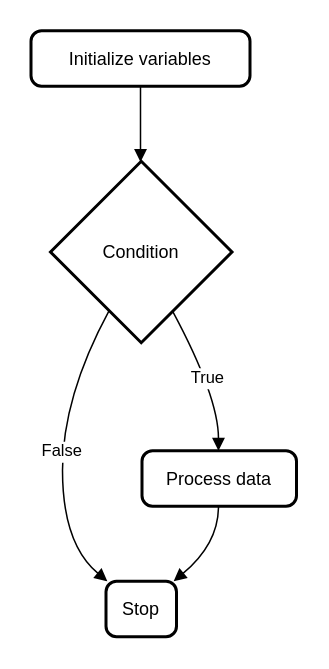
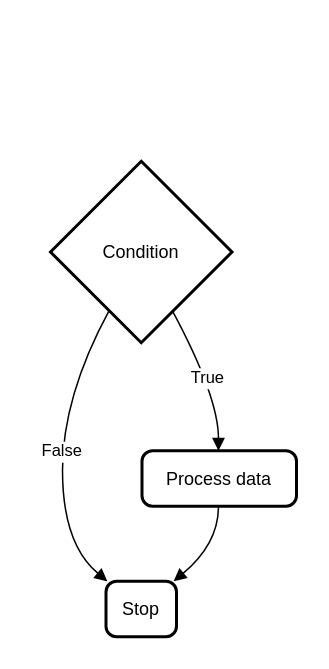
(140, 59) -> none
(140, 118) -> none
